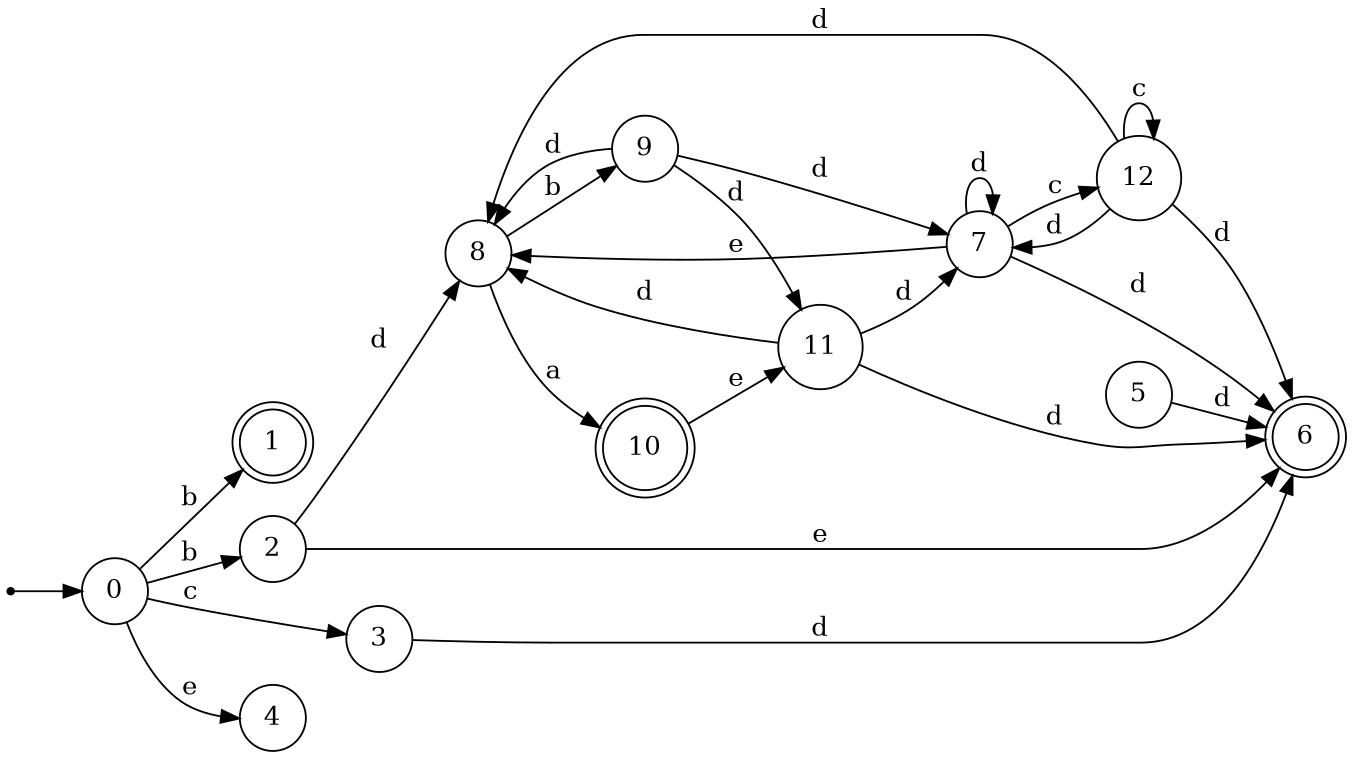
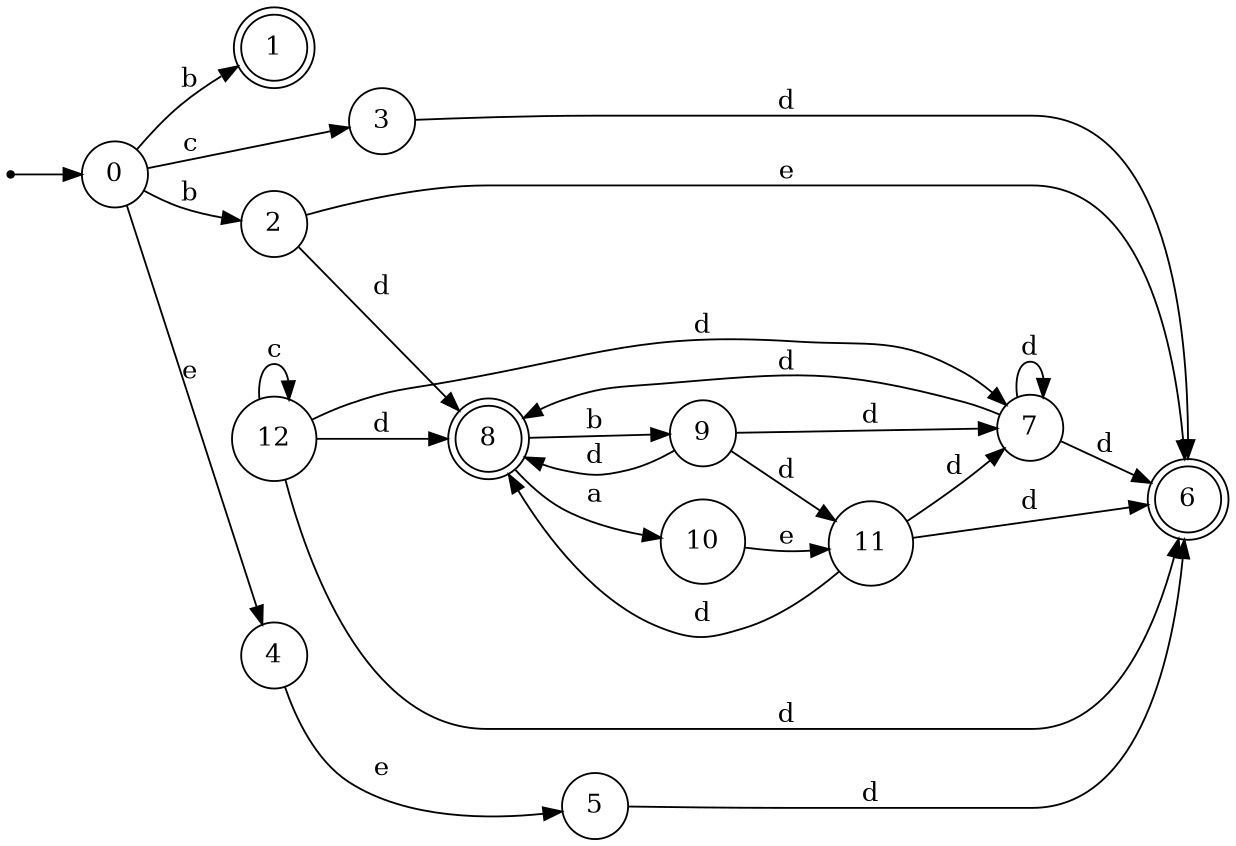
(1043, 207) -> none
(736, 245) -> (787, 363)
(478, 253) -> (489, 439)
(645, 448) -> (703, 542)
none -> (387, 800)
